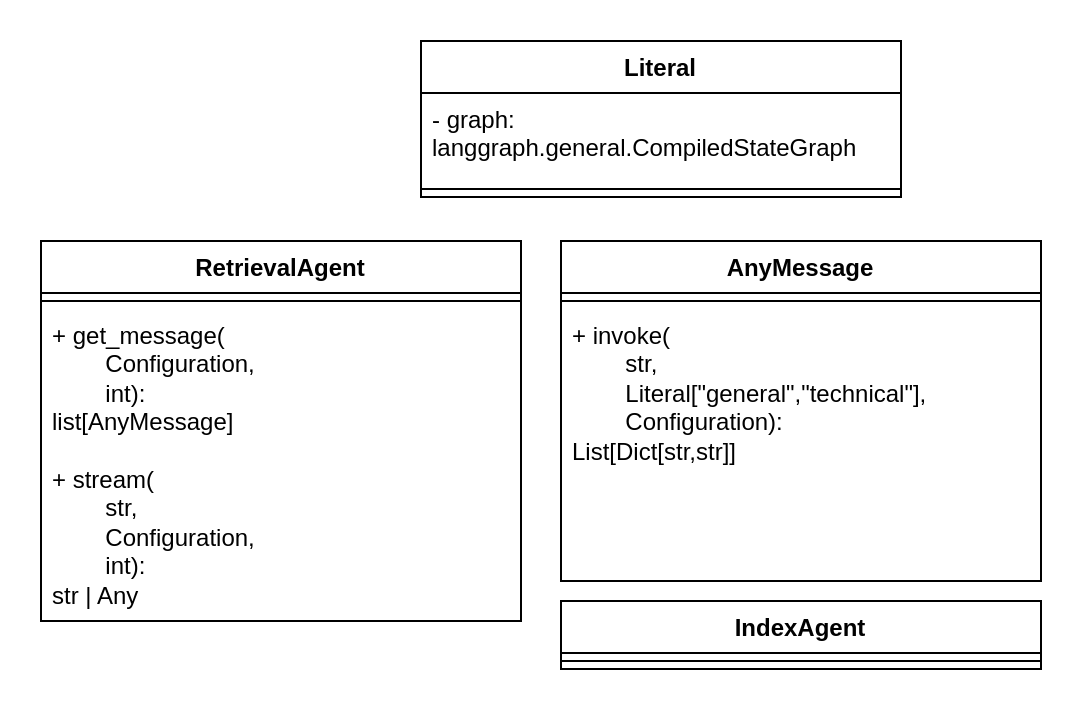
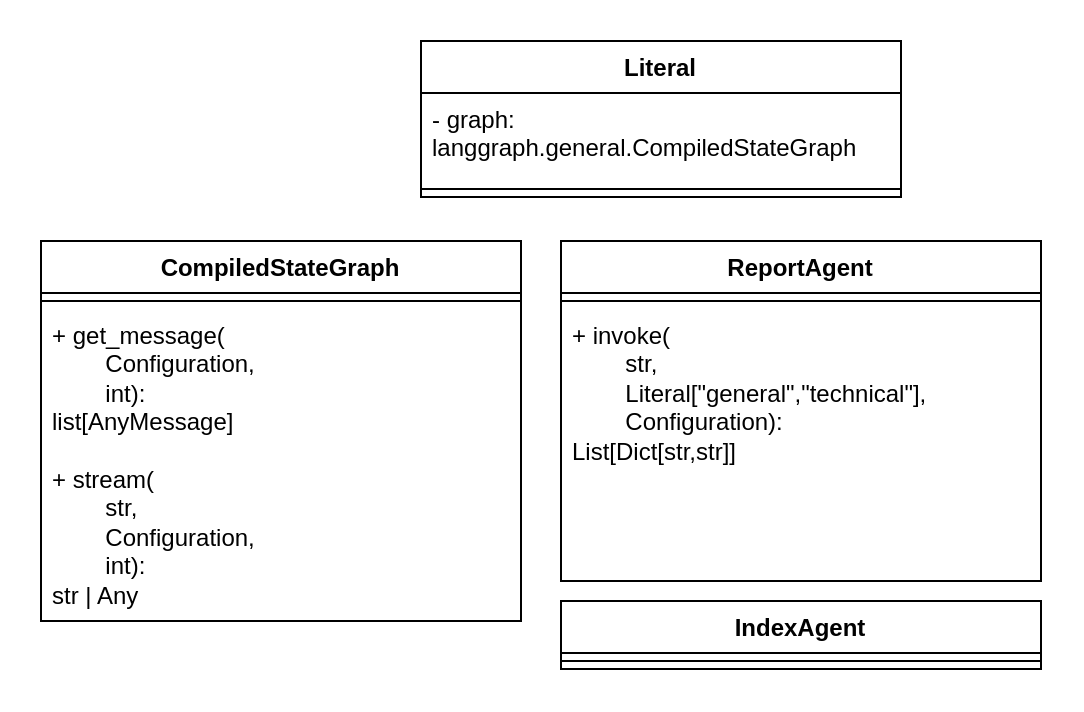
(281, 269) -> (281, 269)
(801, 269) -> (801, 269)
